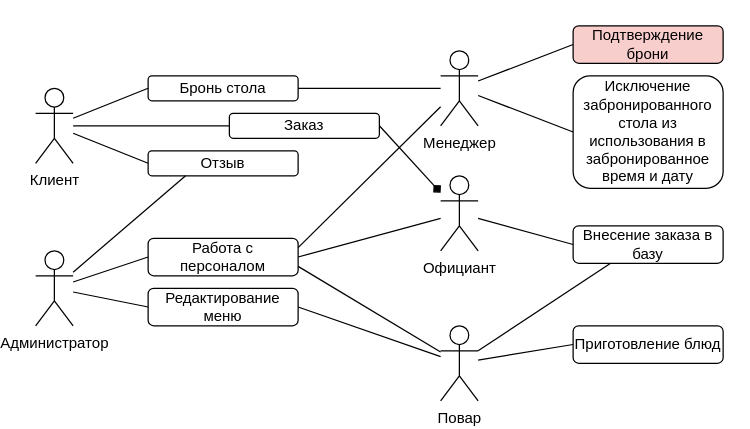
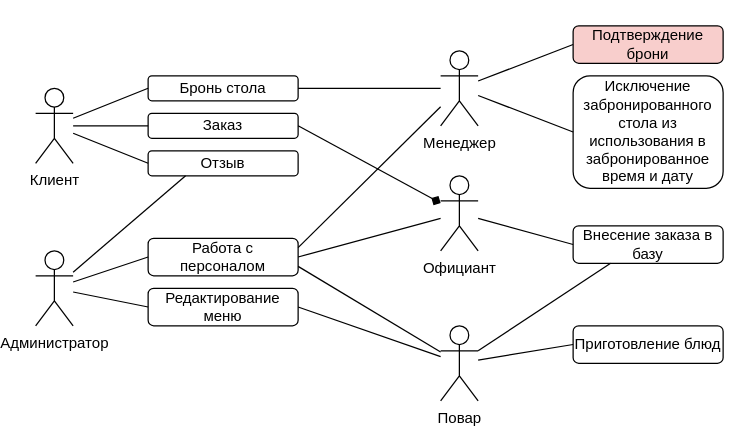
(304, 126) -> (223, 126)
